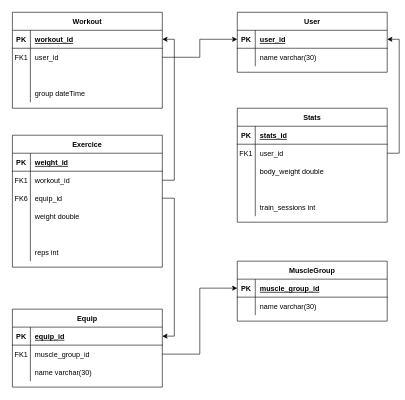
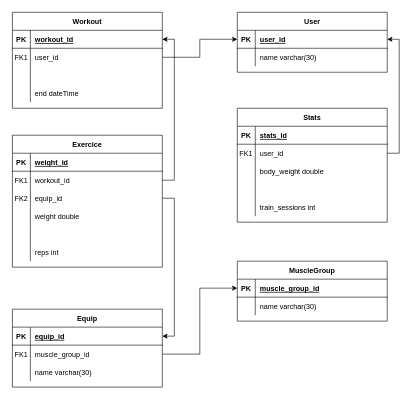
(61, 94) -> (57, 94)
(21, 199) -> (21, 199)
